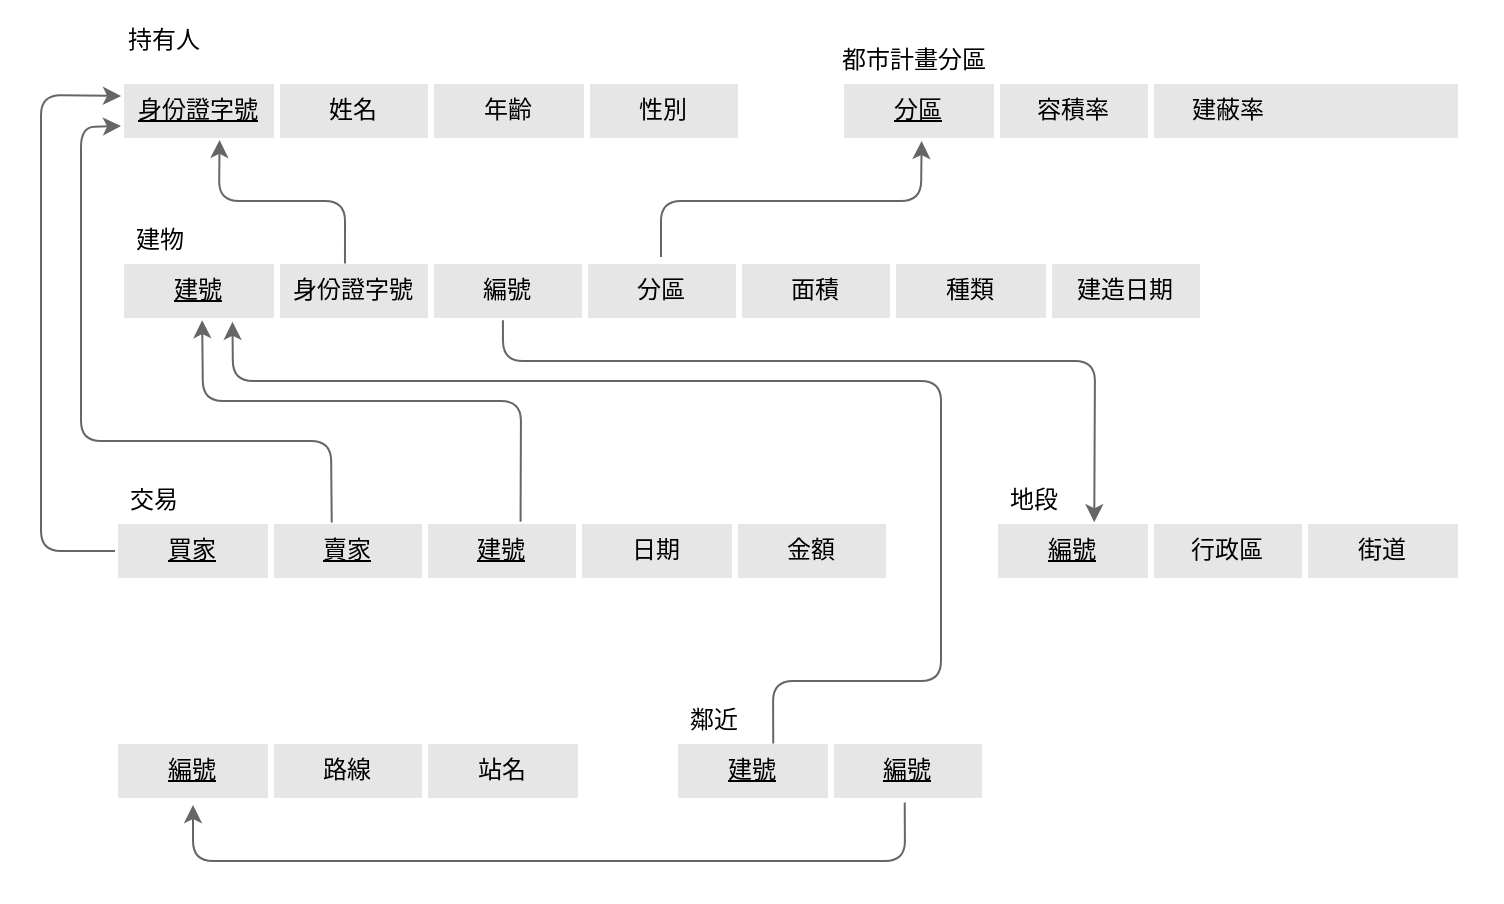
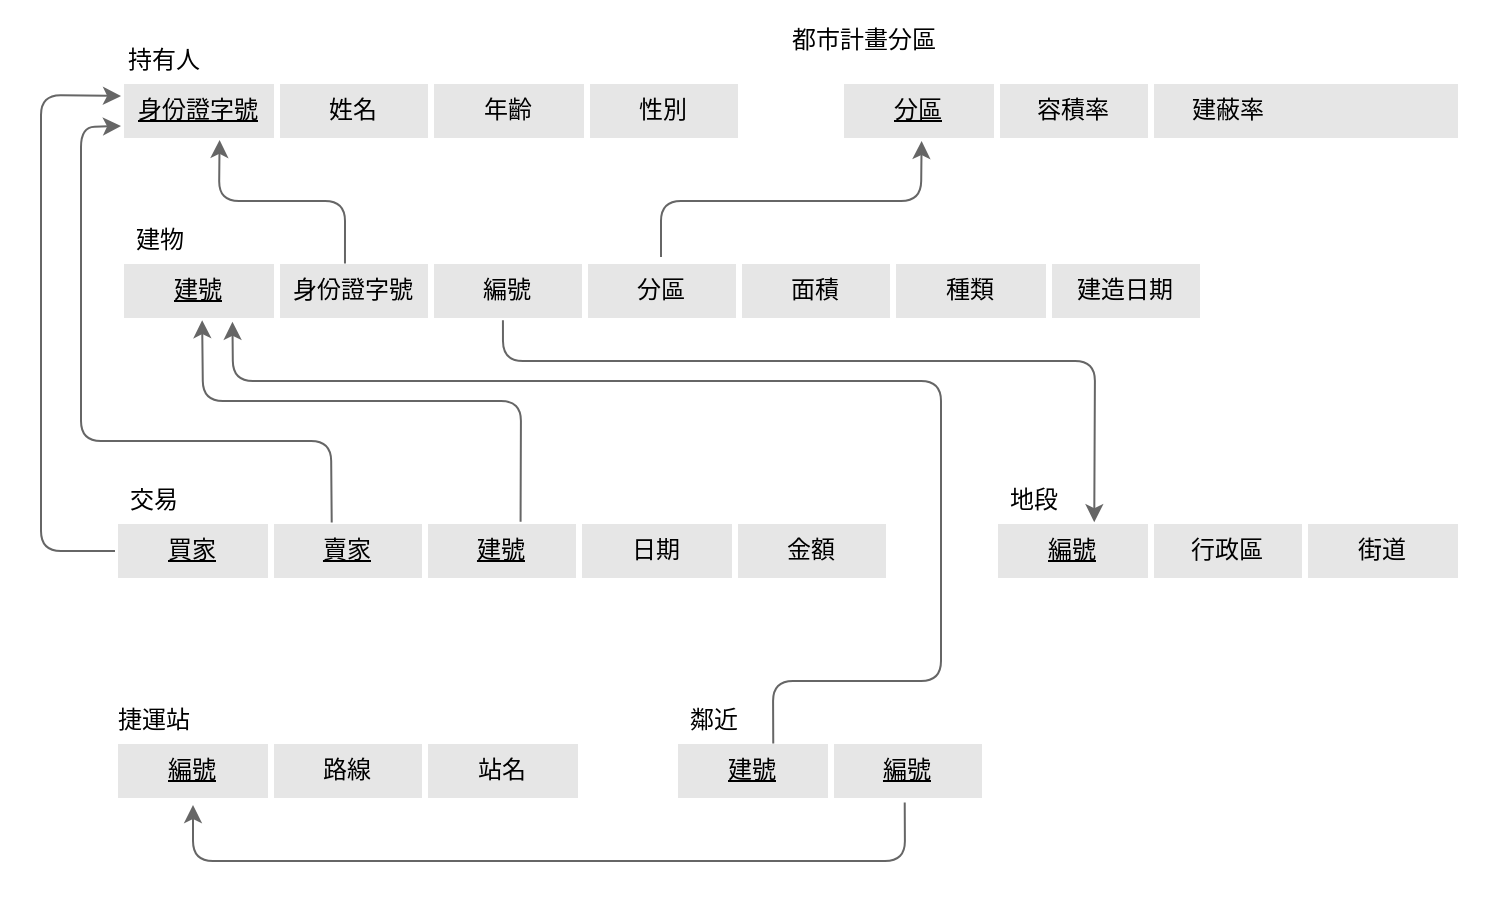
(165, 41) -> (165, 61)
(915, 61) -> (865, 41)
none -> (155, 721)
